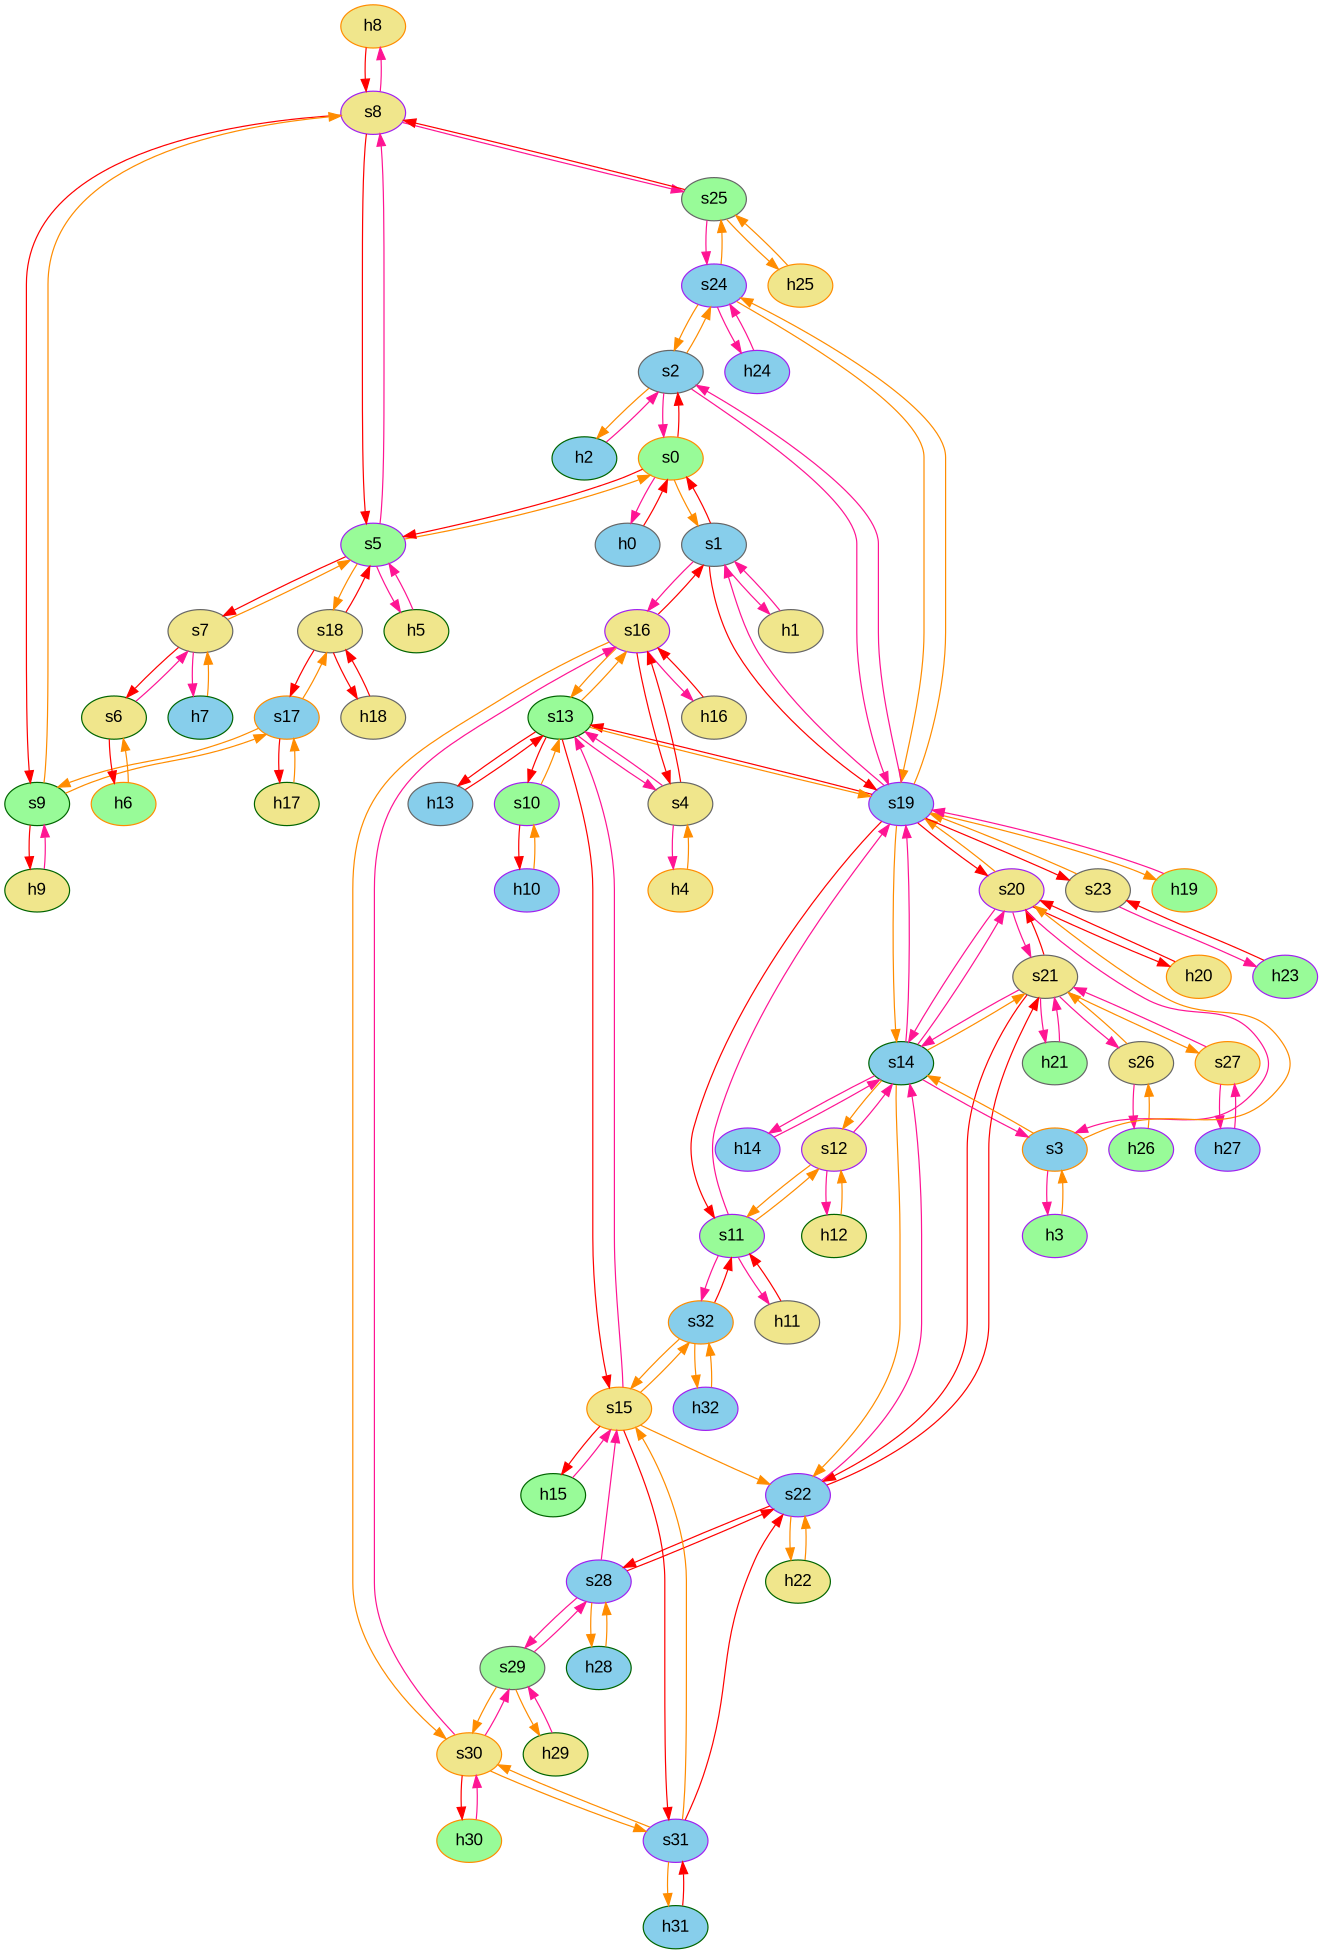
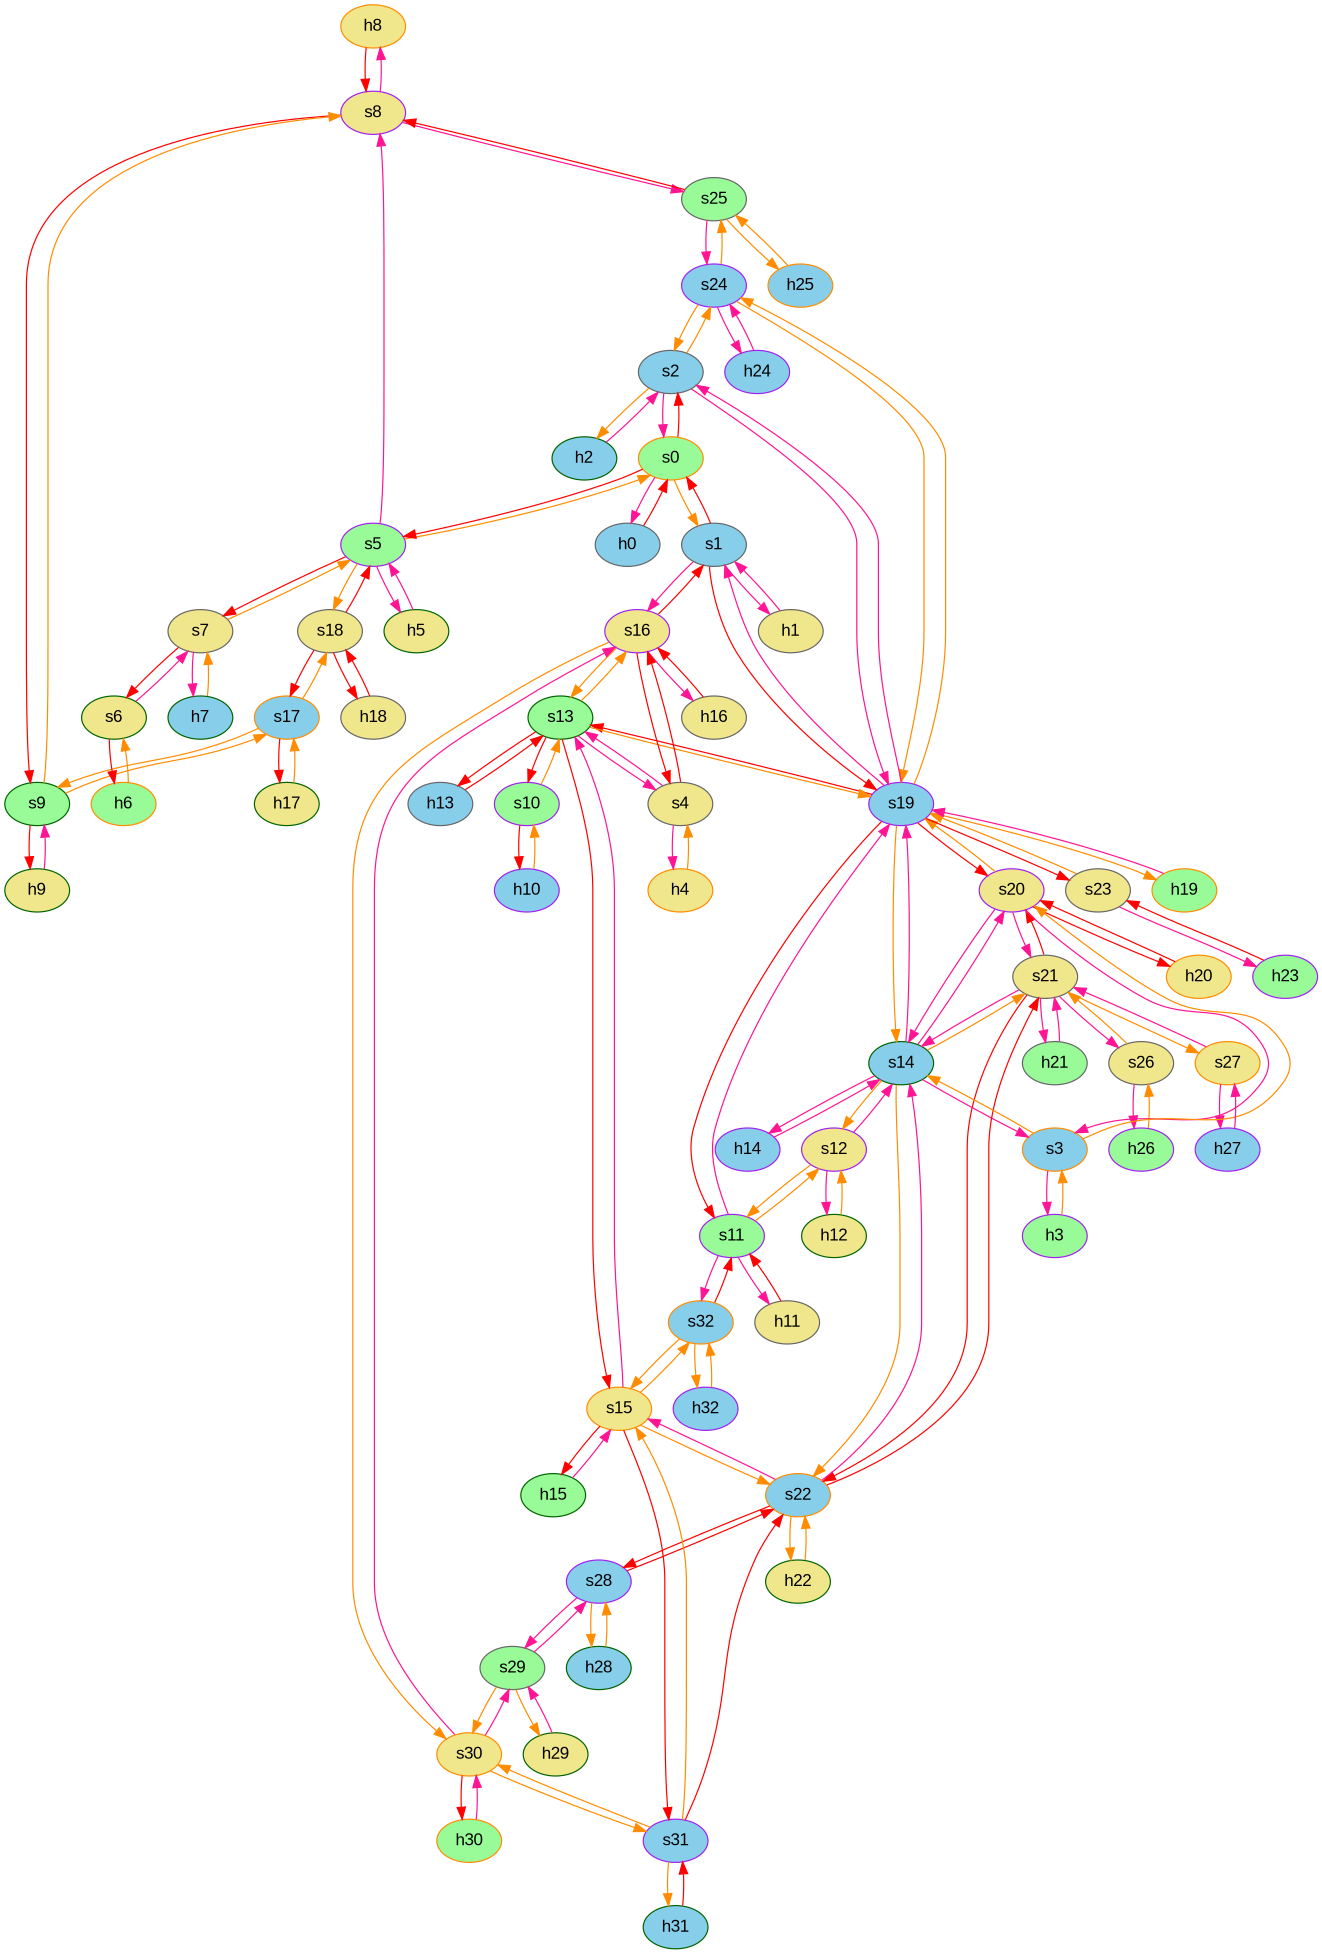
(800, 286) -> (800, 286)
(362, 323) -> none
(798, 1495) -> (798, 1495)
(608, 1501) -> (717, 1451)
